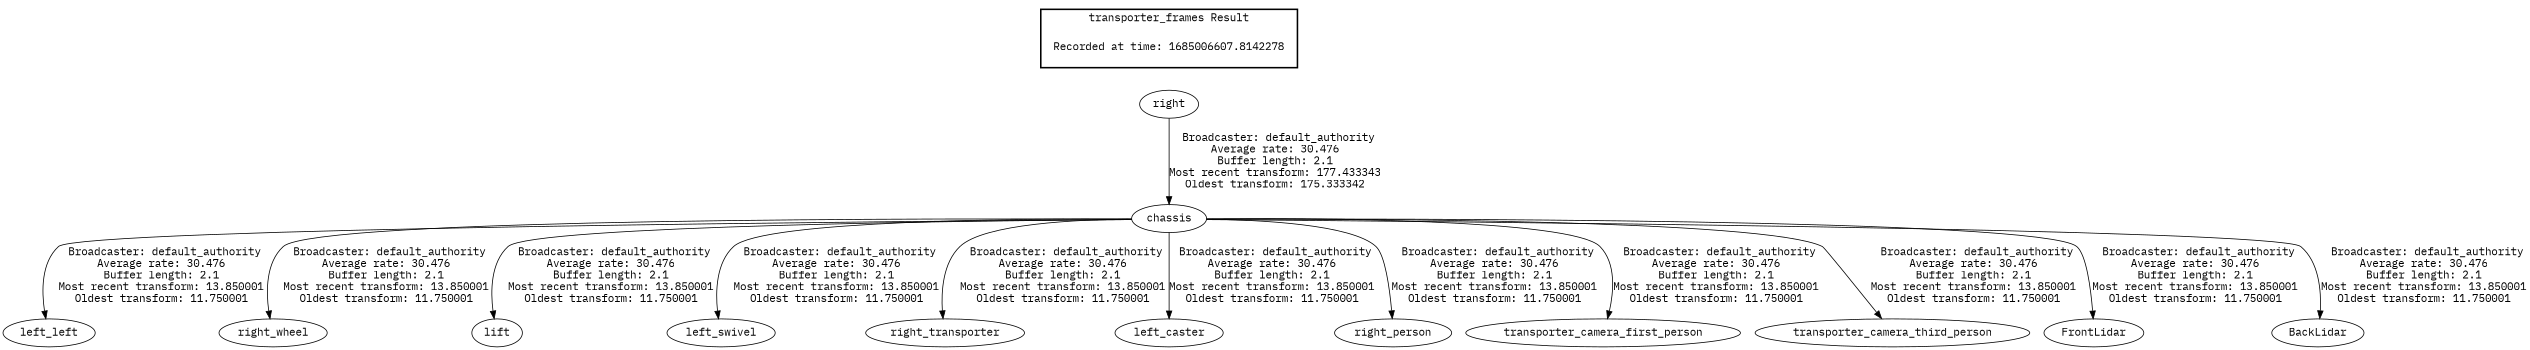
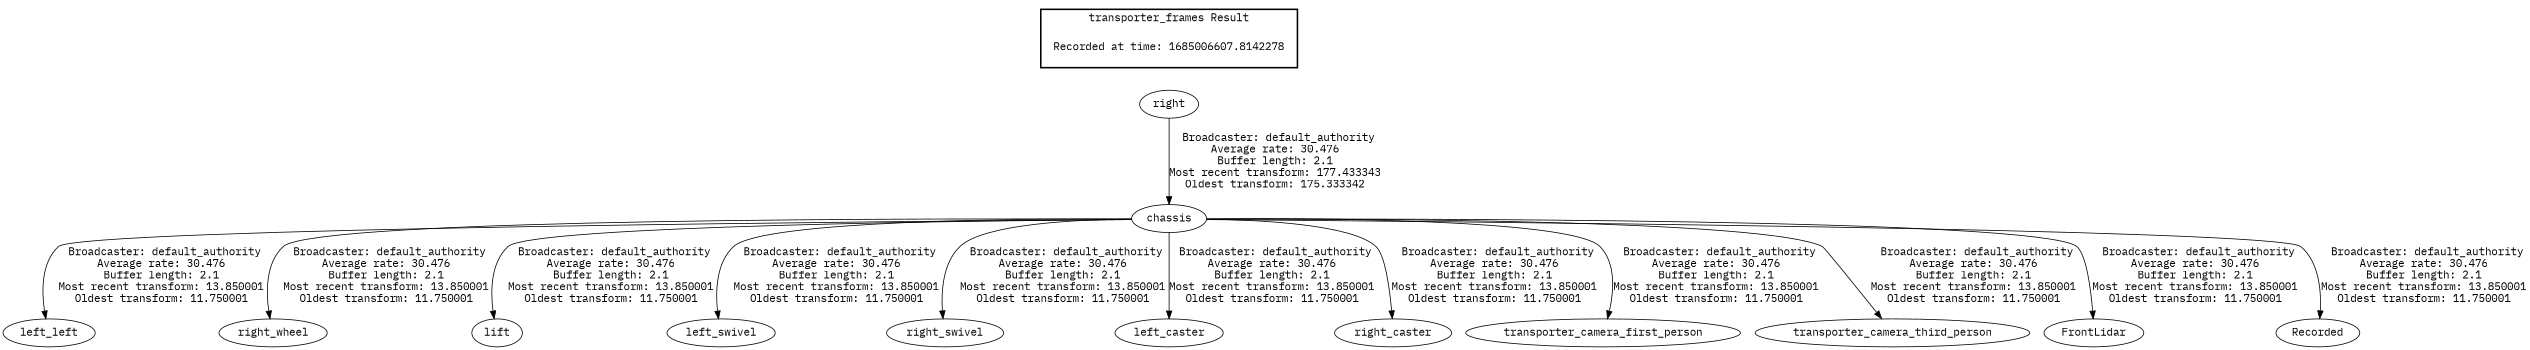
(945, 333) -> (945, 333)
(1393, 333) -> (1393, 333)
(2318, 333) -> (2318, 333)
